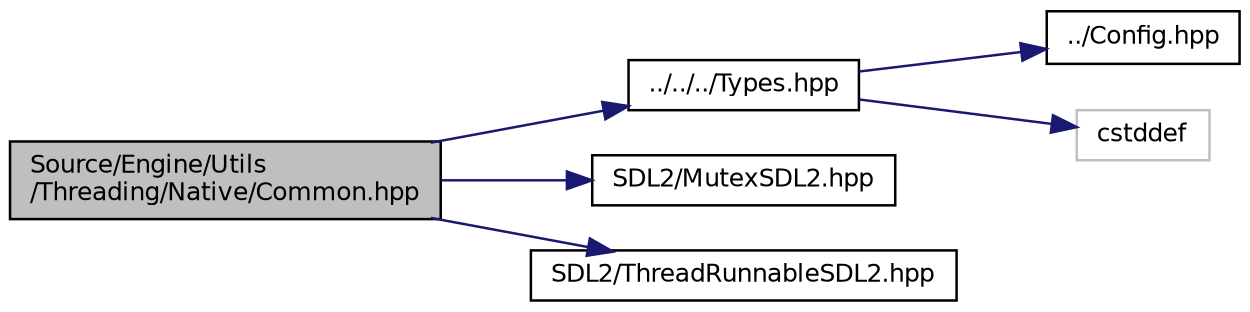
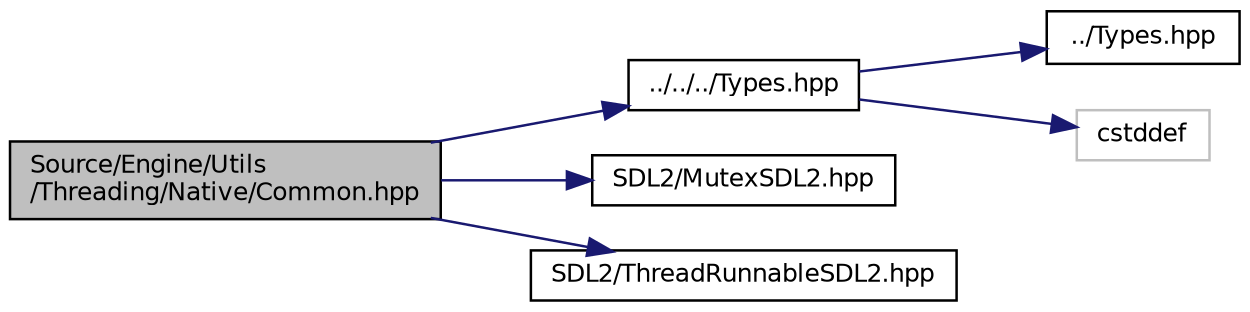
(1143, 38) -> (1143, 38)
